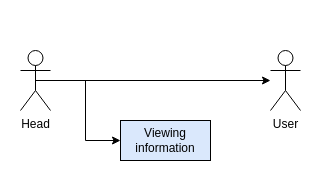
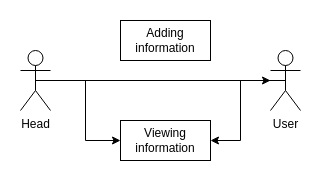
none -> (166, 41)
none -> (241, 123)
(166, 141) -> (166, 141)
